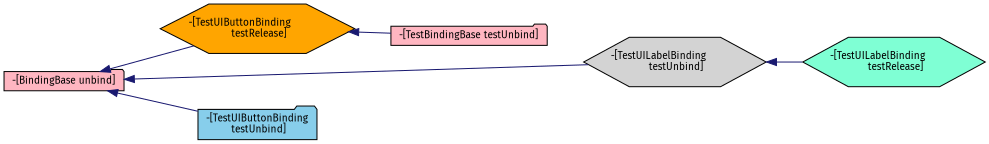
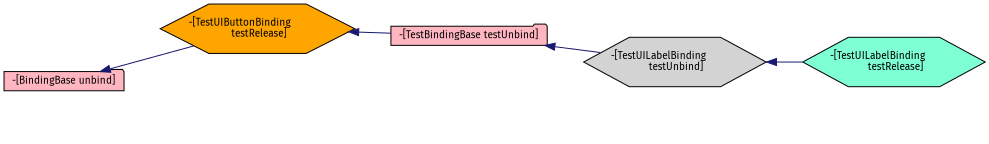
(361, 72) -> (578, 50)
(257, 125) -> none
